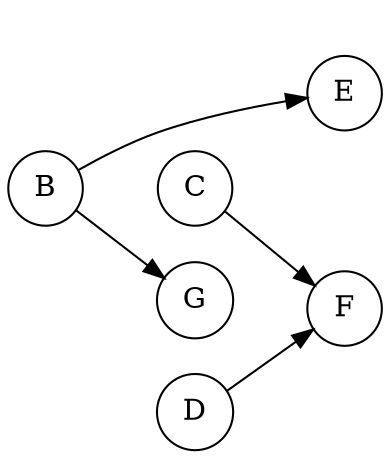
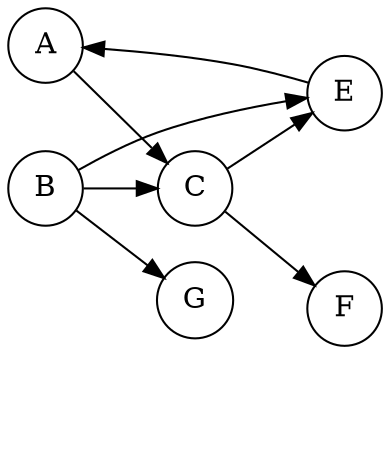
none -> (46, 46)
none -> (261, 147)
none -> (110, 188)
(195, 412) -> none
